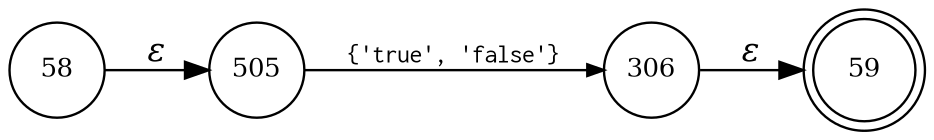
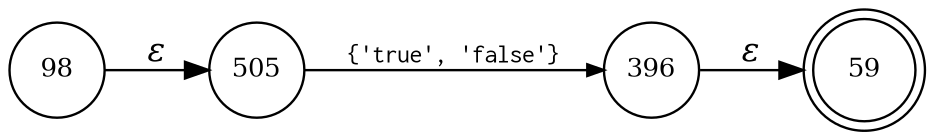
(57, 70) -> (57, 70)
(652, 70) -> (652, 70)
